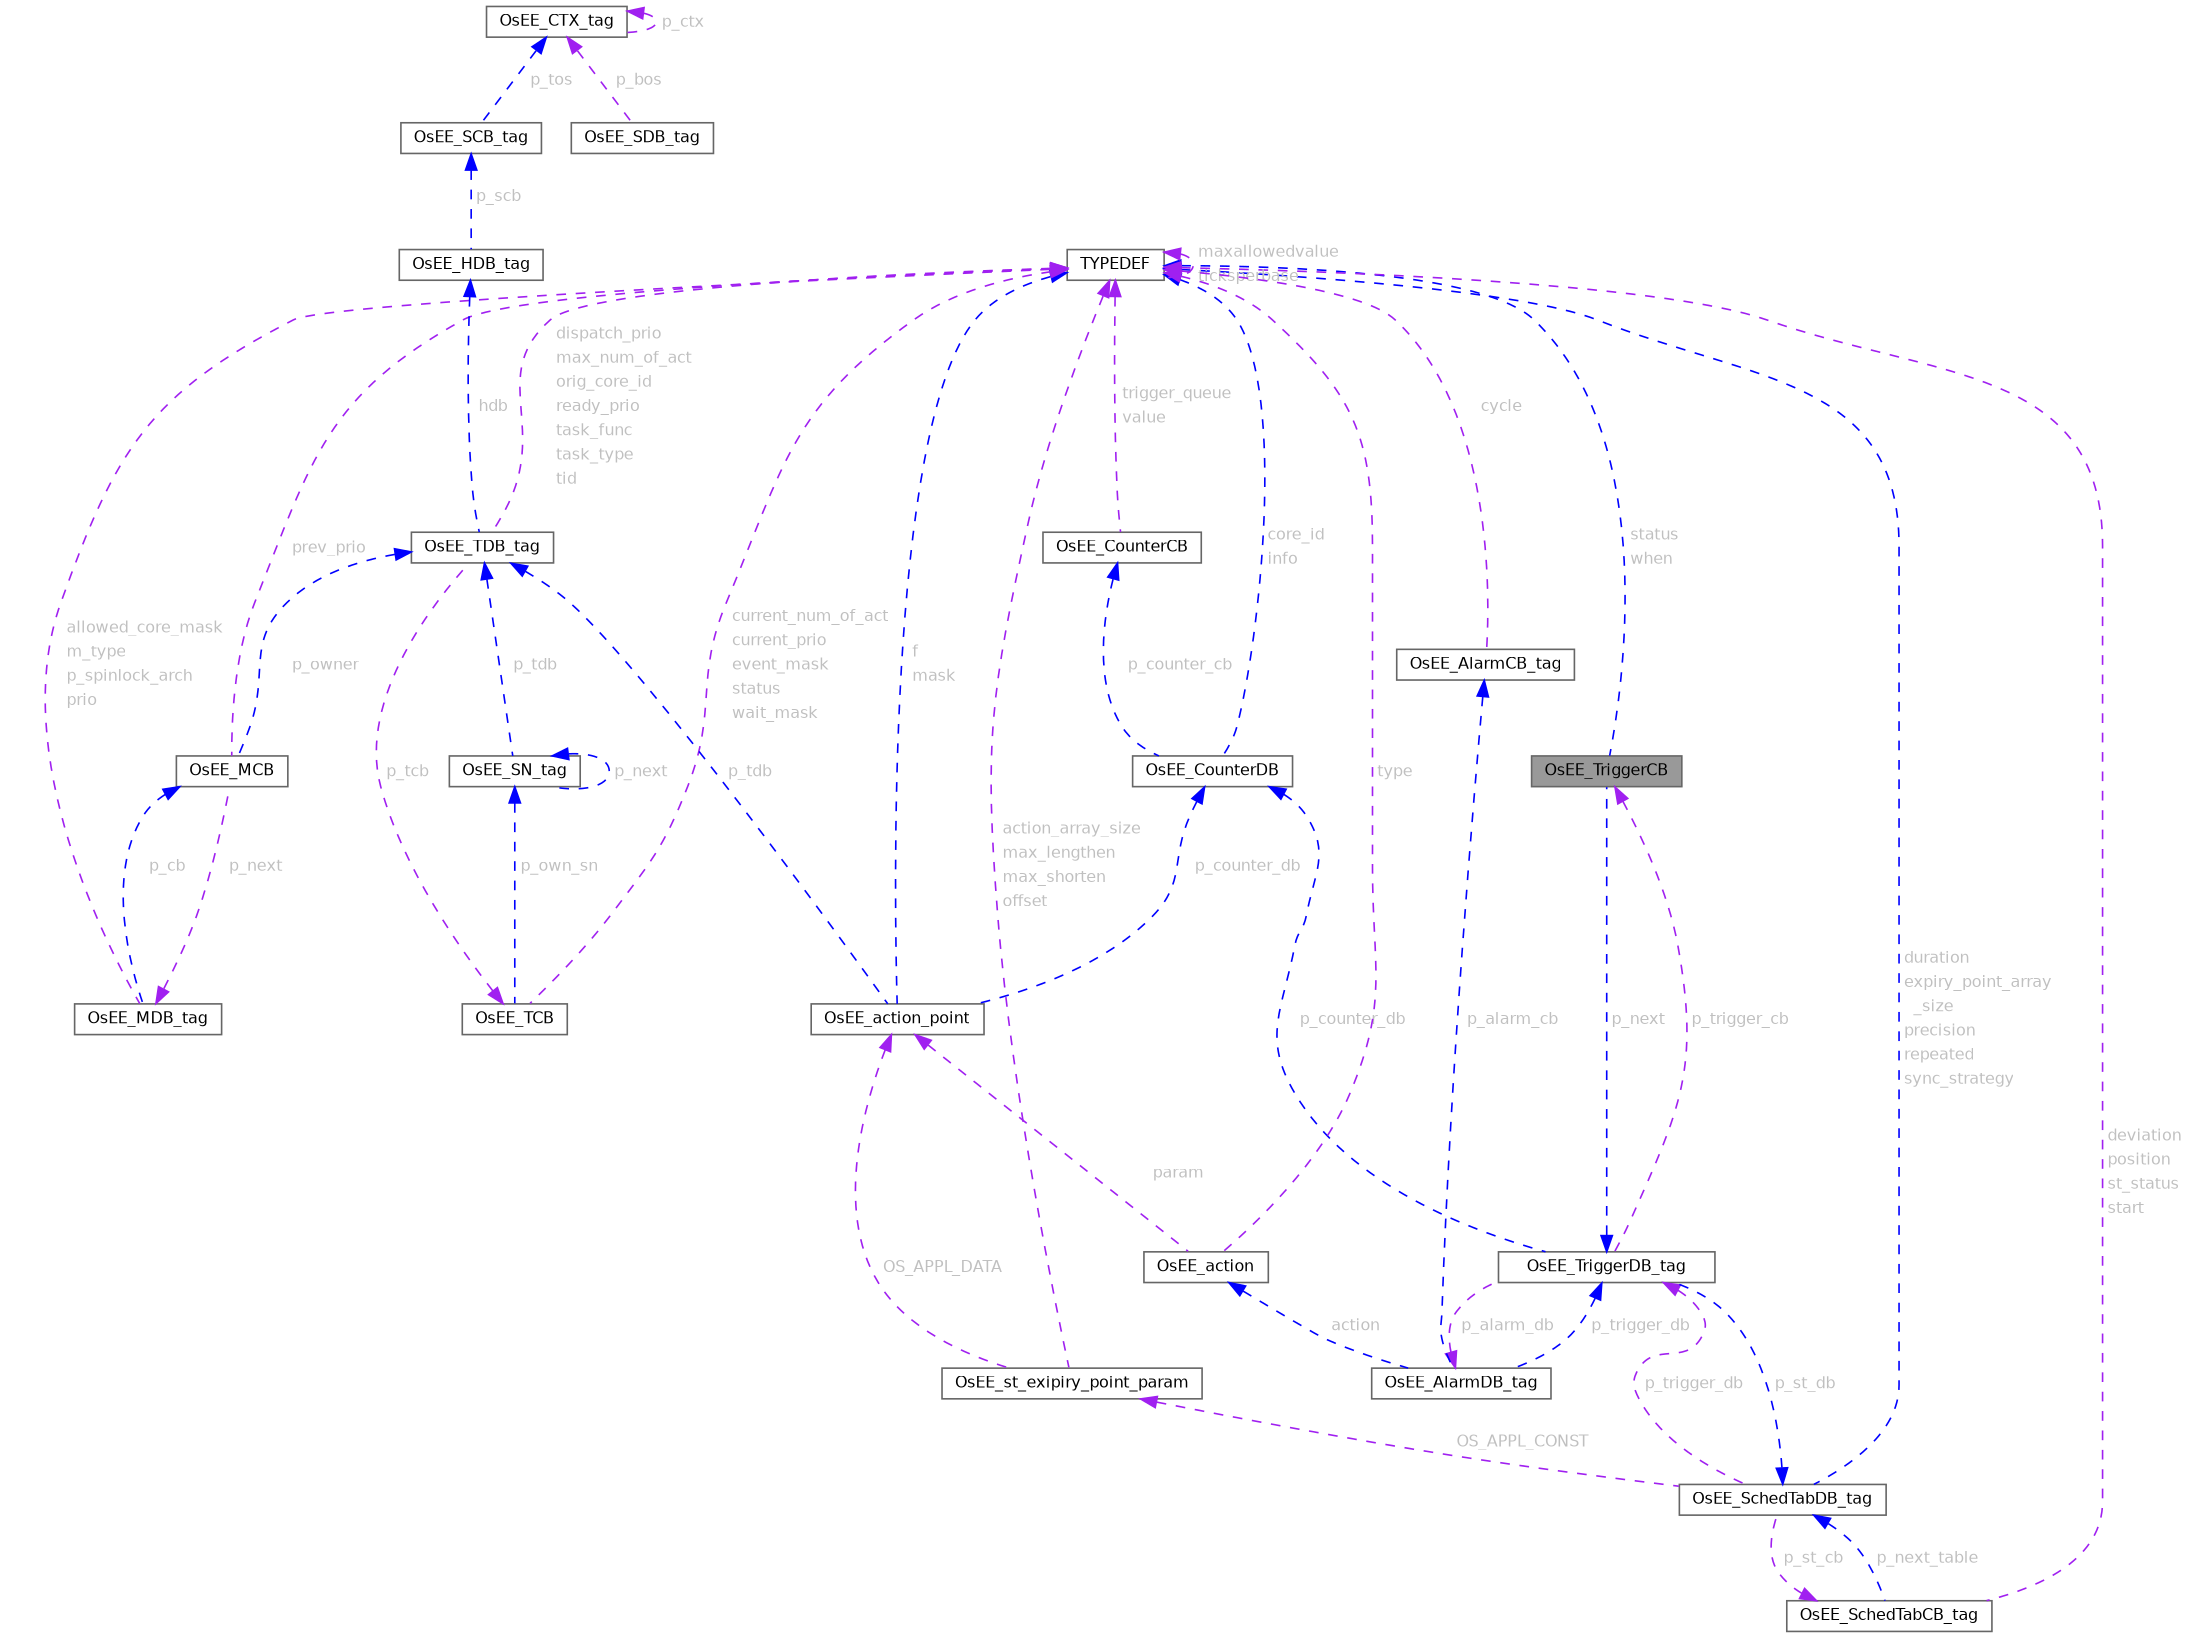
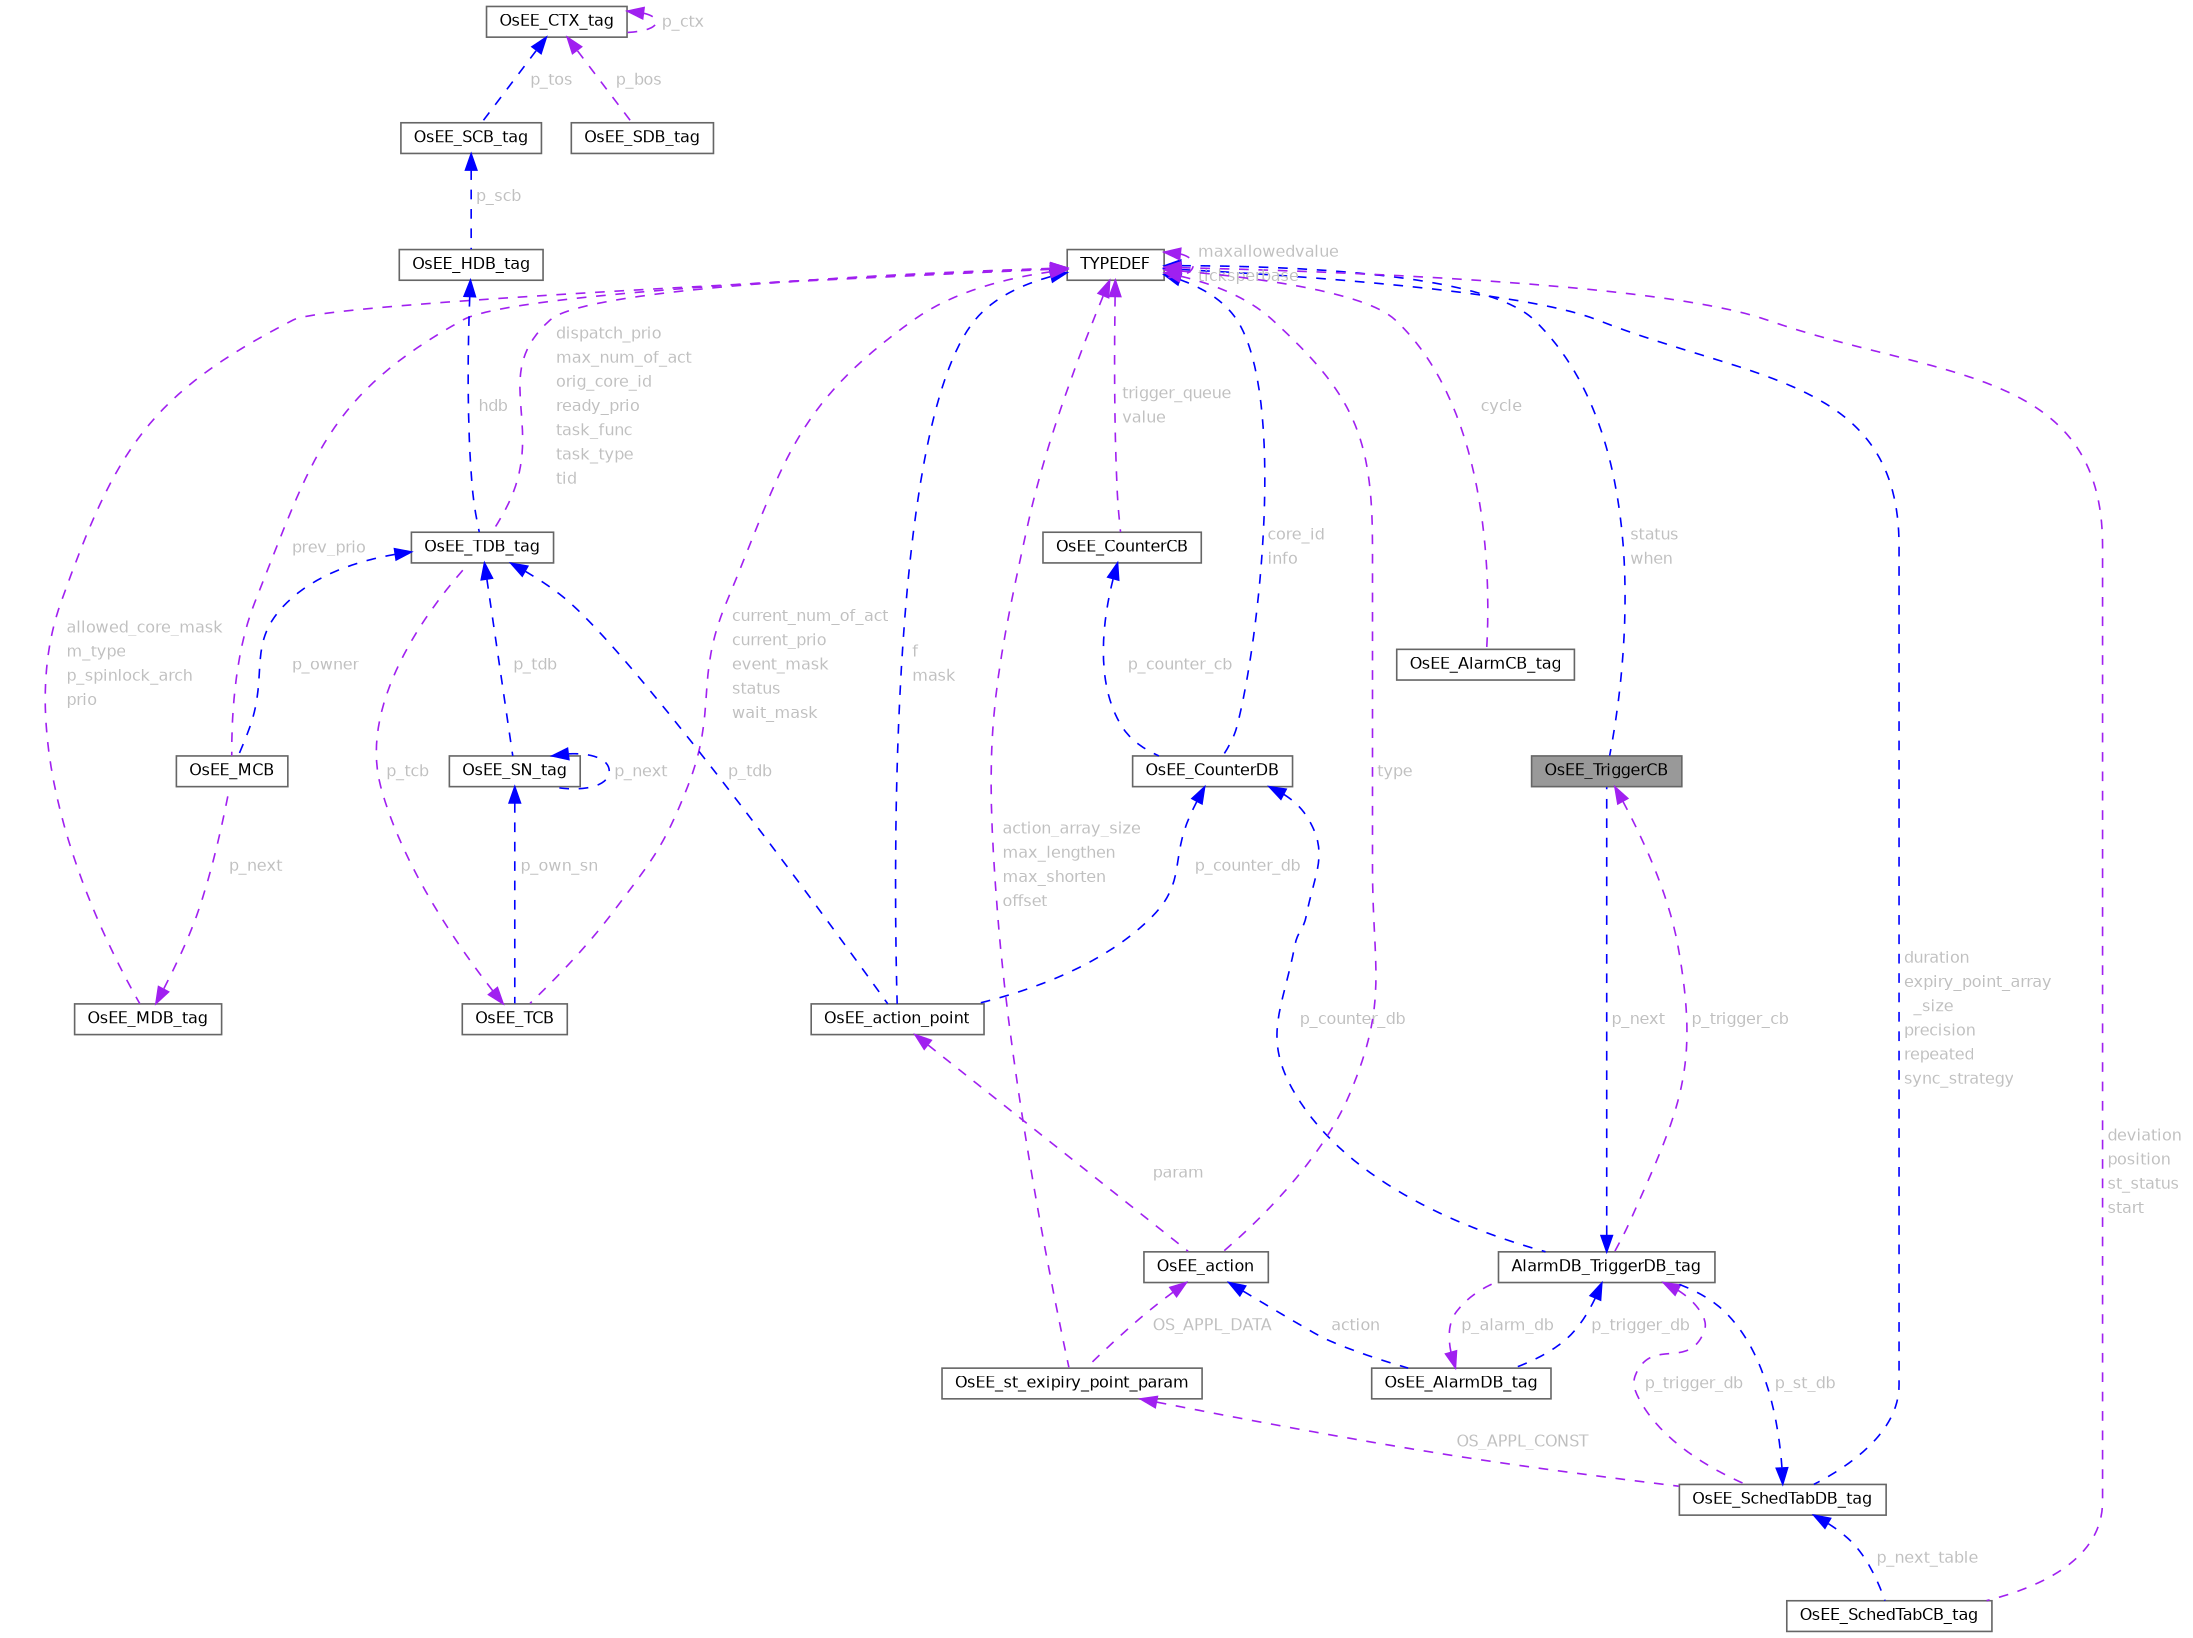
(123, 894) -> none
(1456, 1033) -> none
(863, 1245) -> (1128, 1329)
(1607, 1267) -> (1607, 1267)
(1773, 1560) -> none
